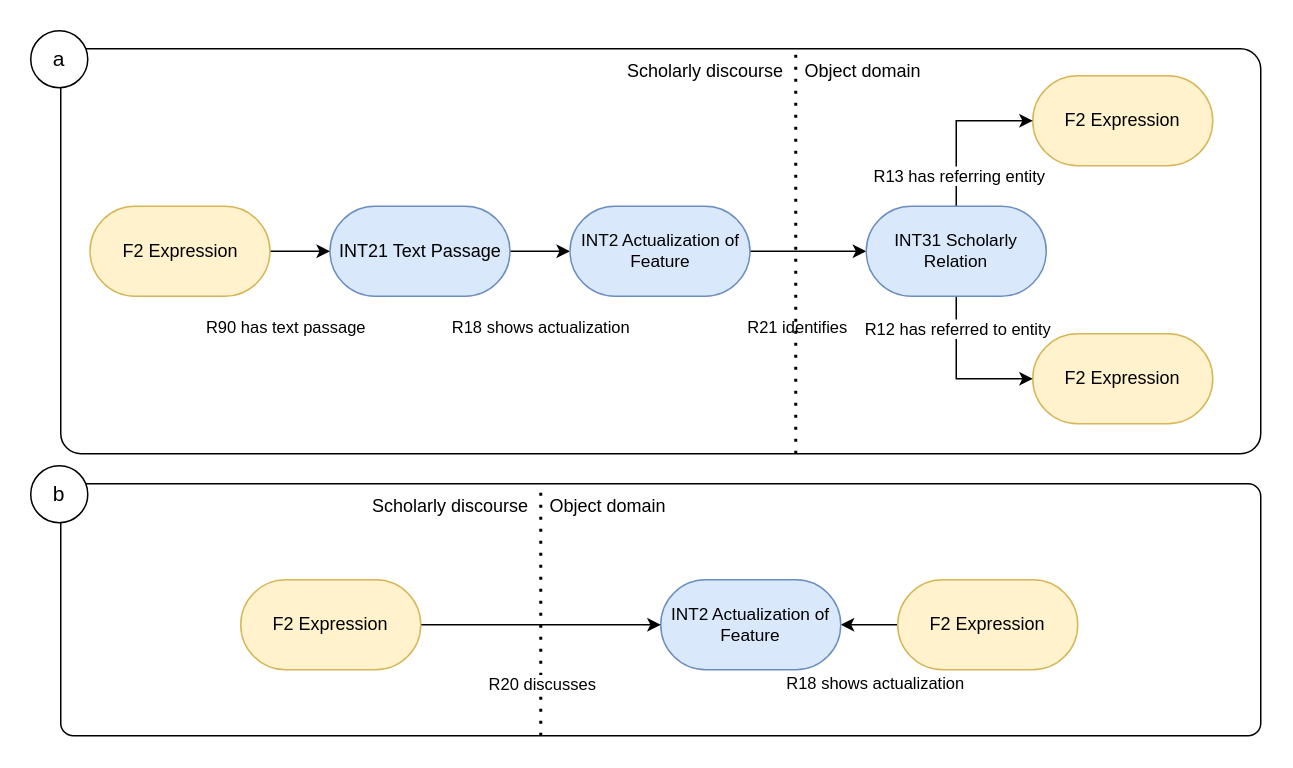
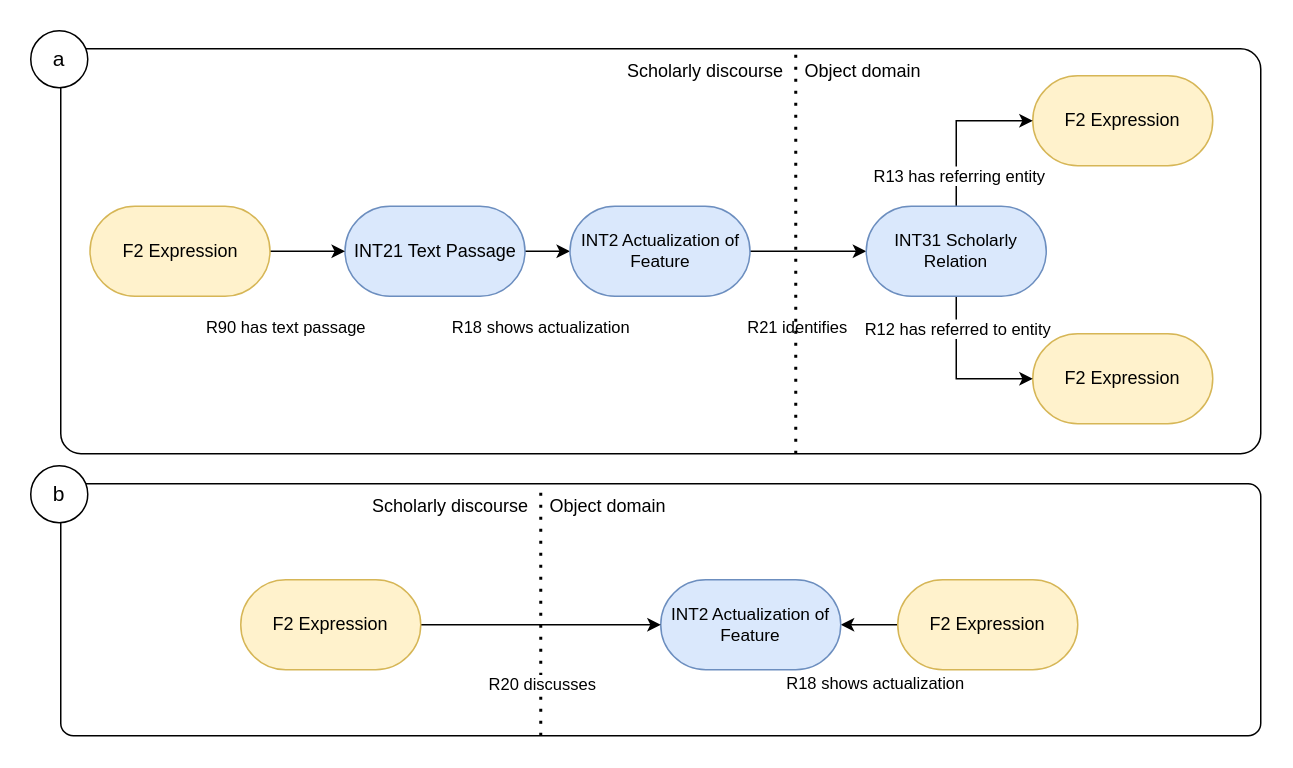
(420, 251) -> (435, 251)
